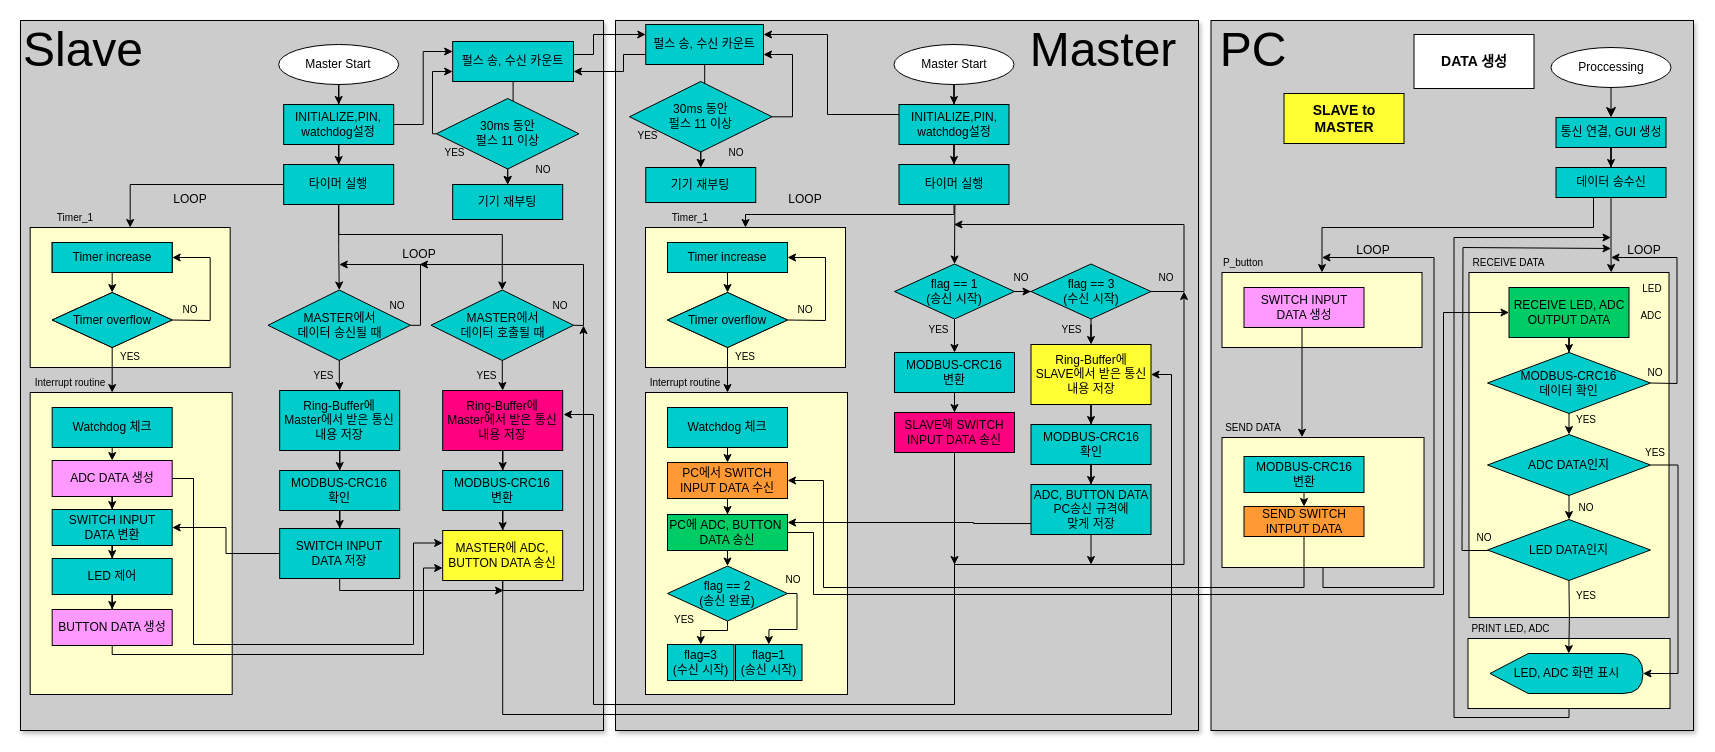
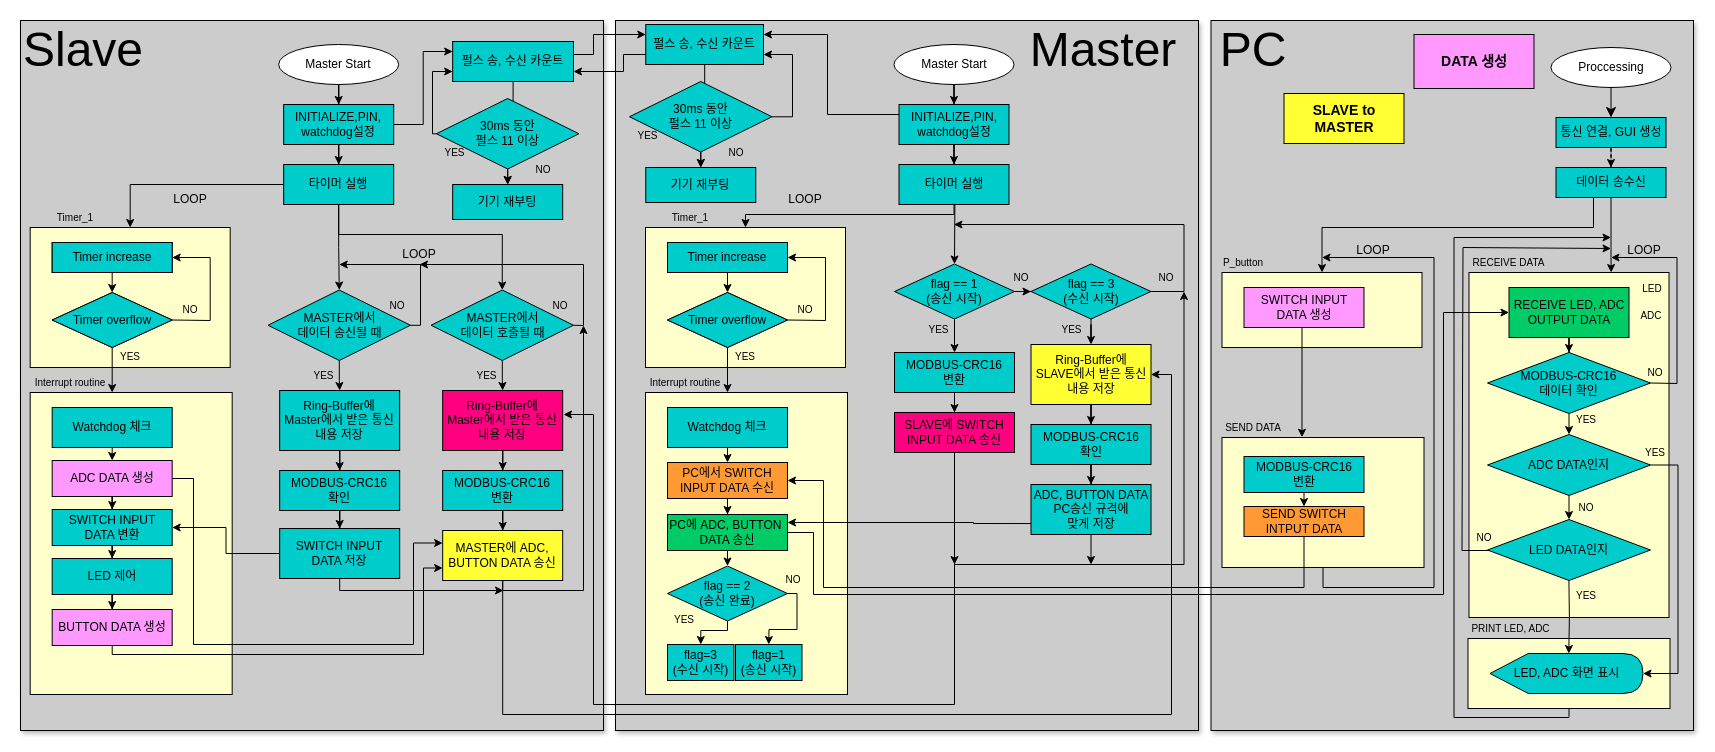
(1474, 62) -> (1474, 62)
(1611, 150) -> (1611, 150)
